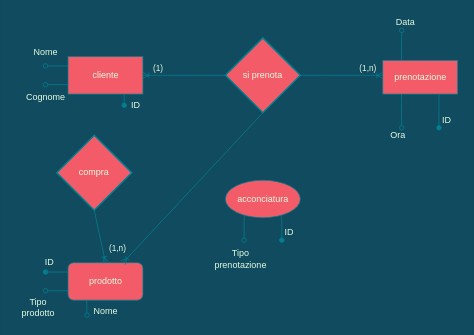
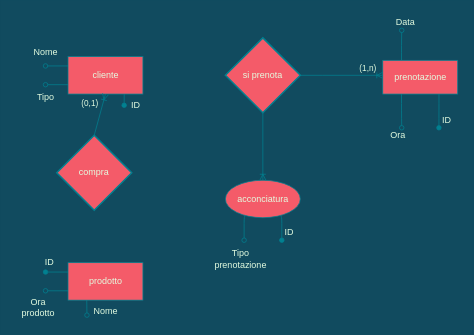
(185, 75) -> none
(46, 98) -> (46, 98)
none -> (100, 115)
(100, 236) -> none
(124, 261) -> (263, 146)
(105, 282) -> (105, 282)
(38, 308) -> (38, 308)
